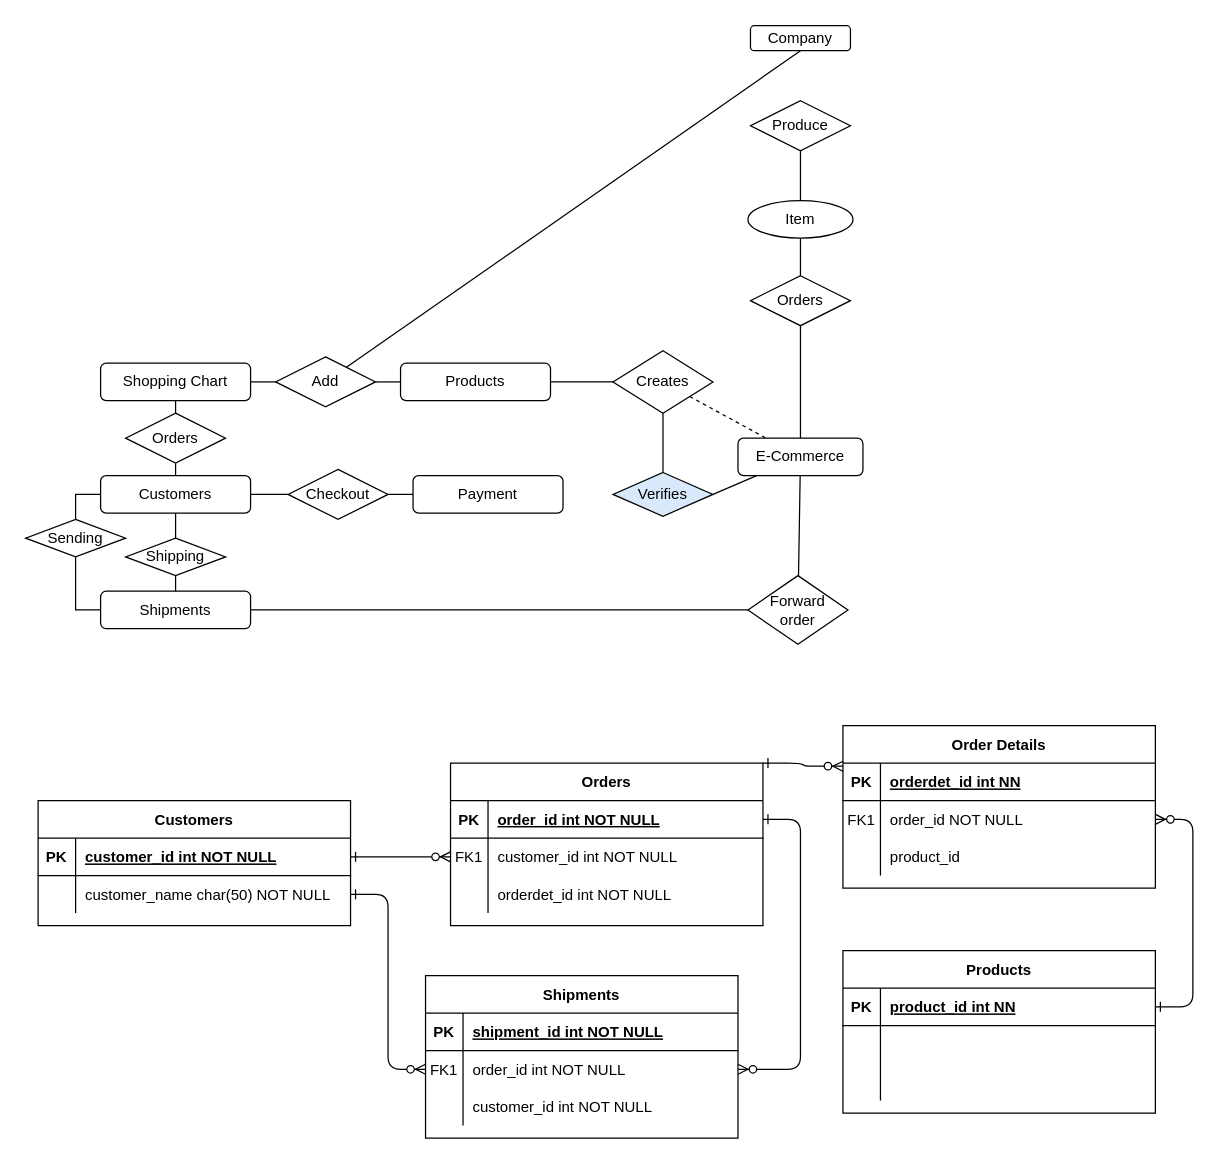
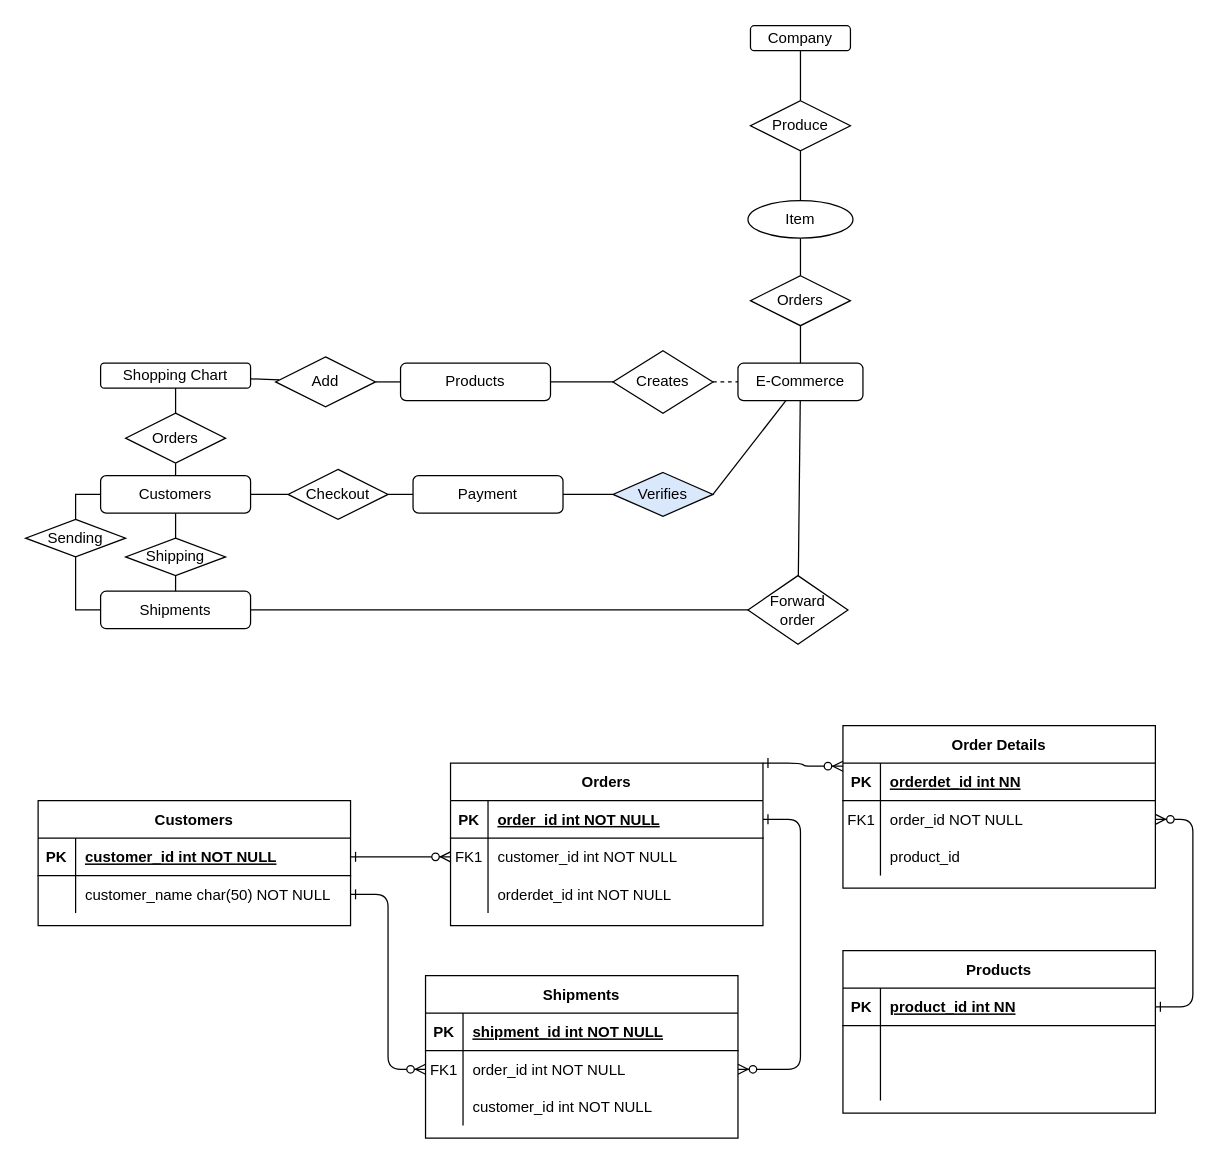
(574, 209) -> (801, 76)
(176, 382) -> (176, 376)
(663, 443) -> (588, 494)
(801, 457) -> (801, 382)
